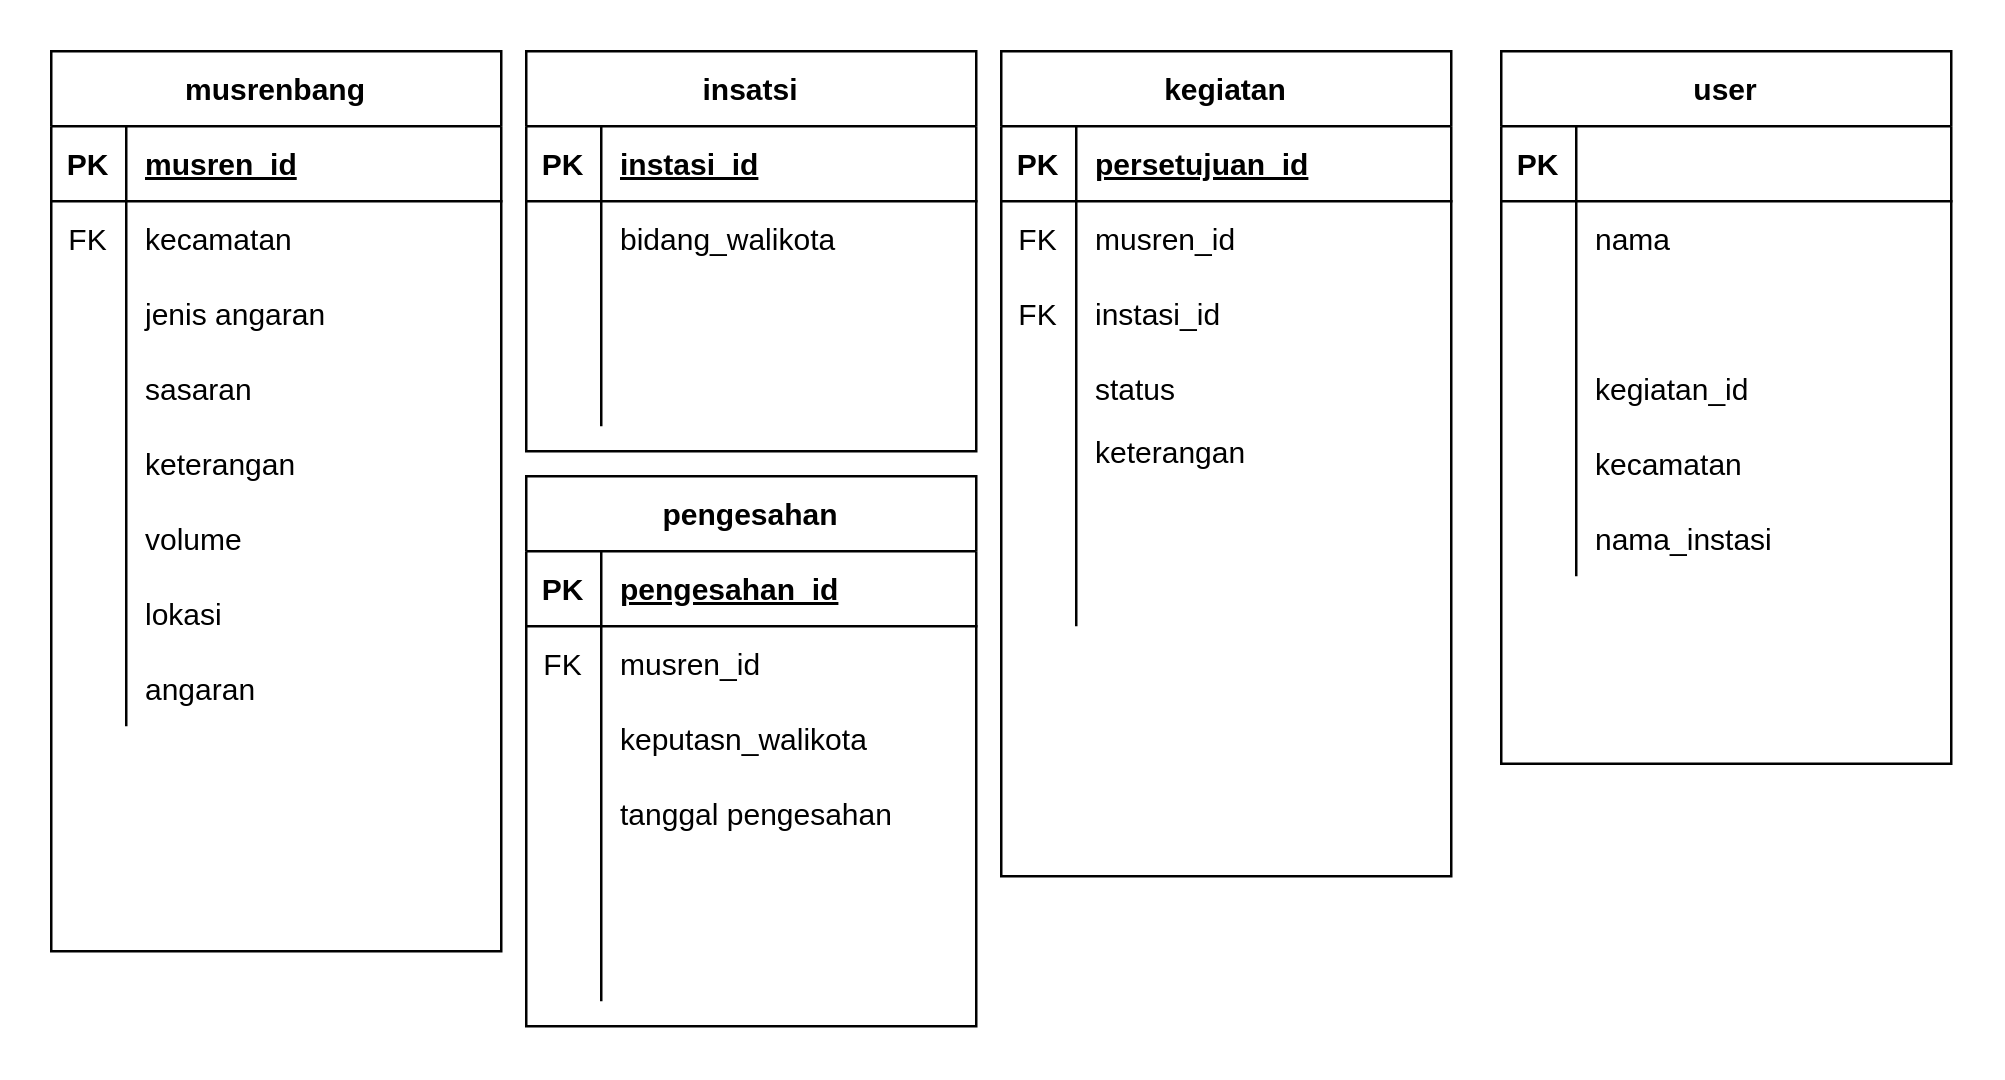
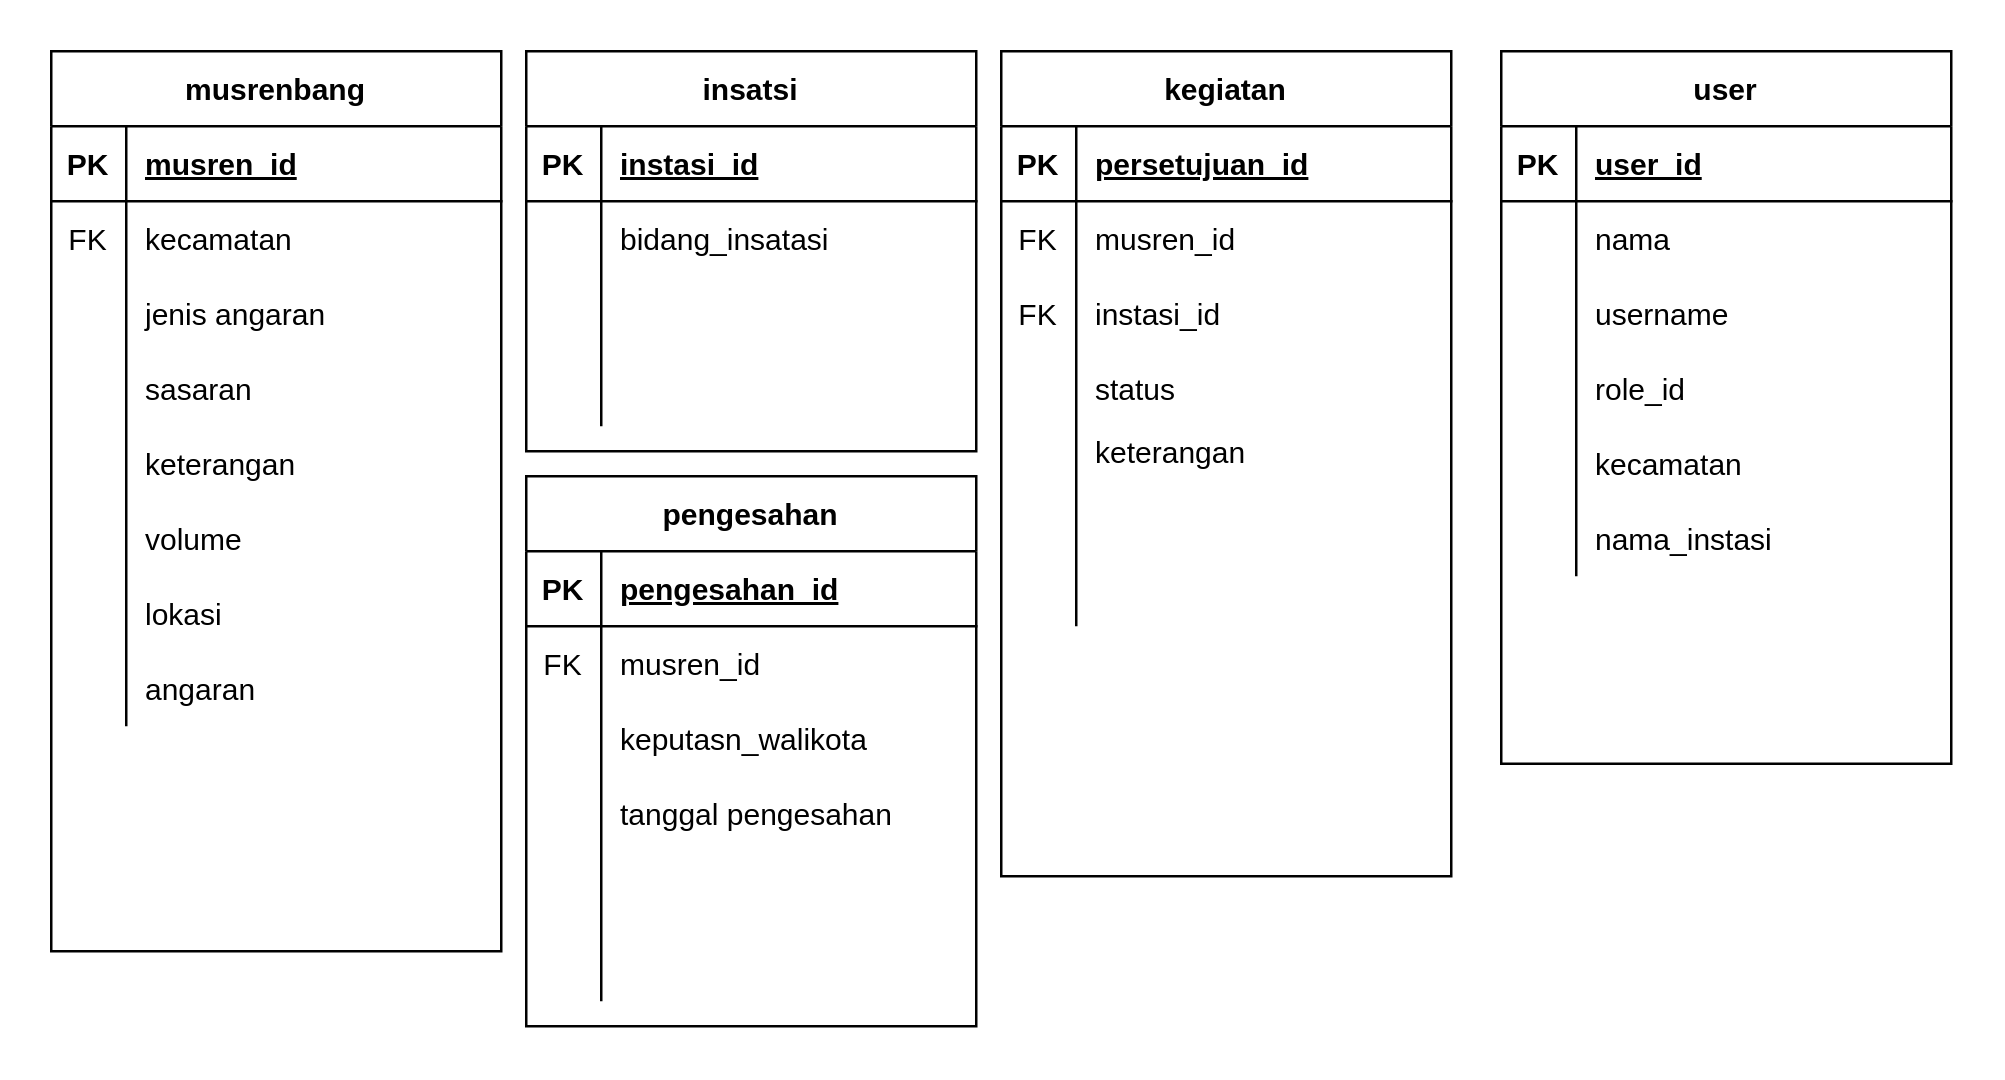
none -> (1764, 164)
(734, 240) -> (734, 240)
none -> (1764, 314)
(1680, 390) -> (1646, 390)
